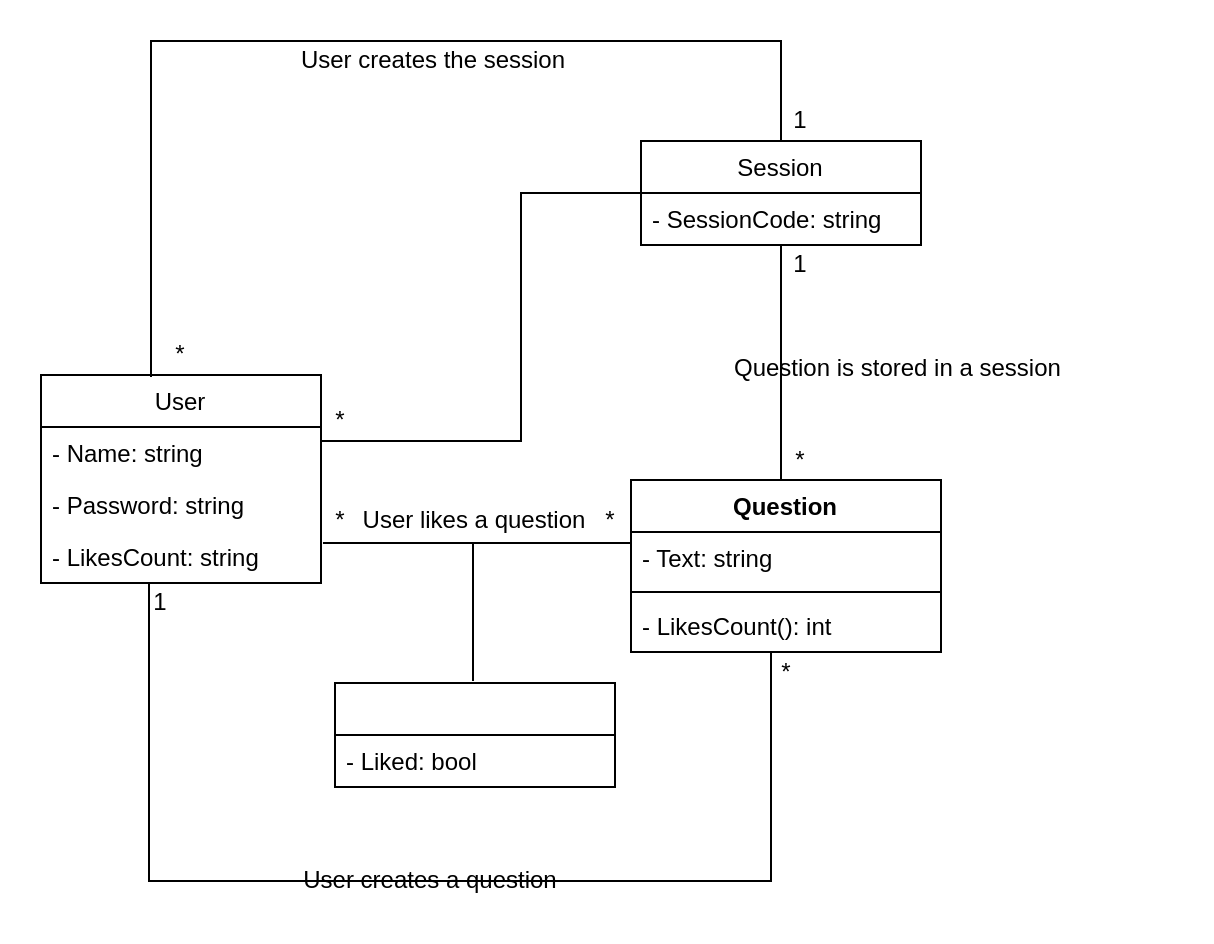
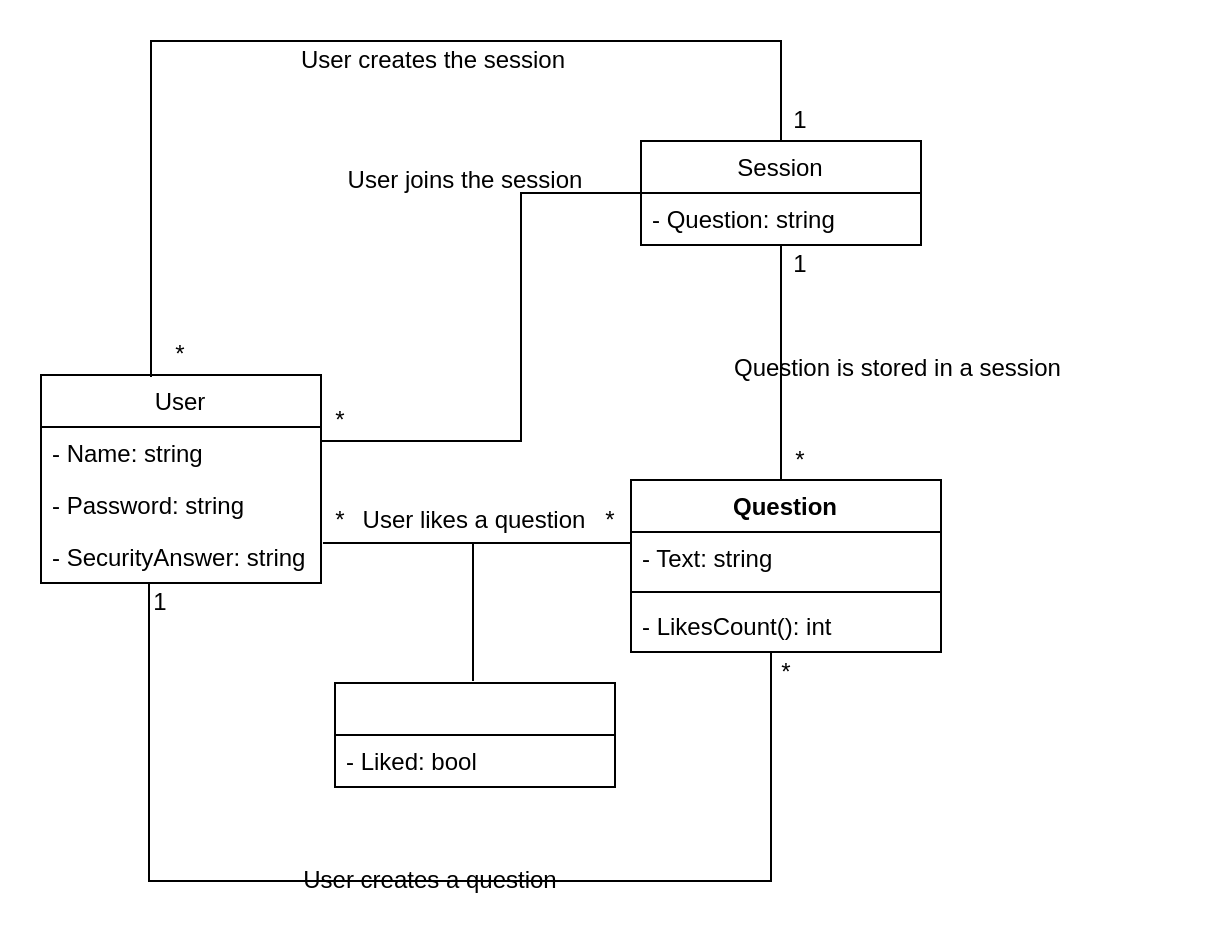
none -> (466, 181)
(778, 220) -> (757, 220)
(171, 558) -> (198, 558)
